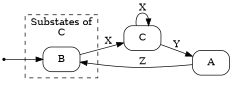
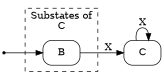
(211, 63) -> none
